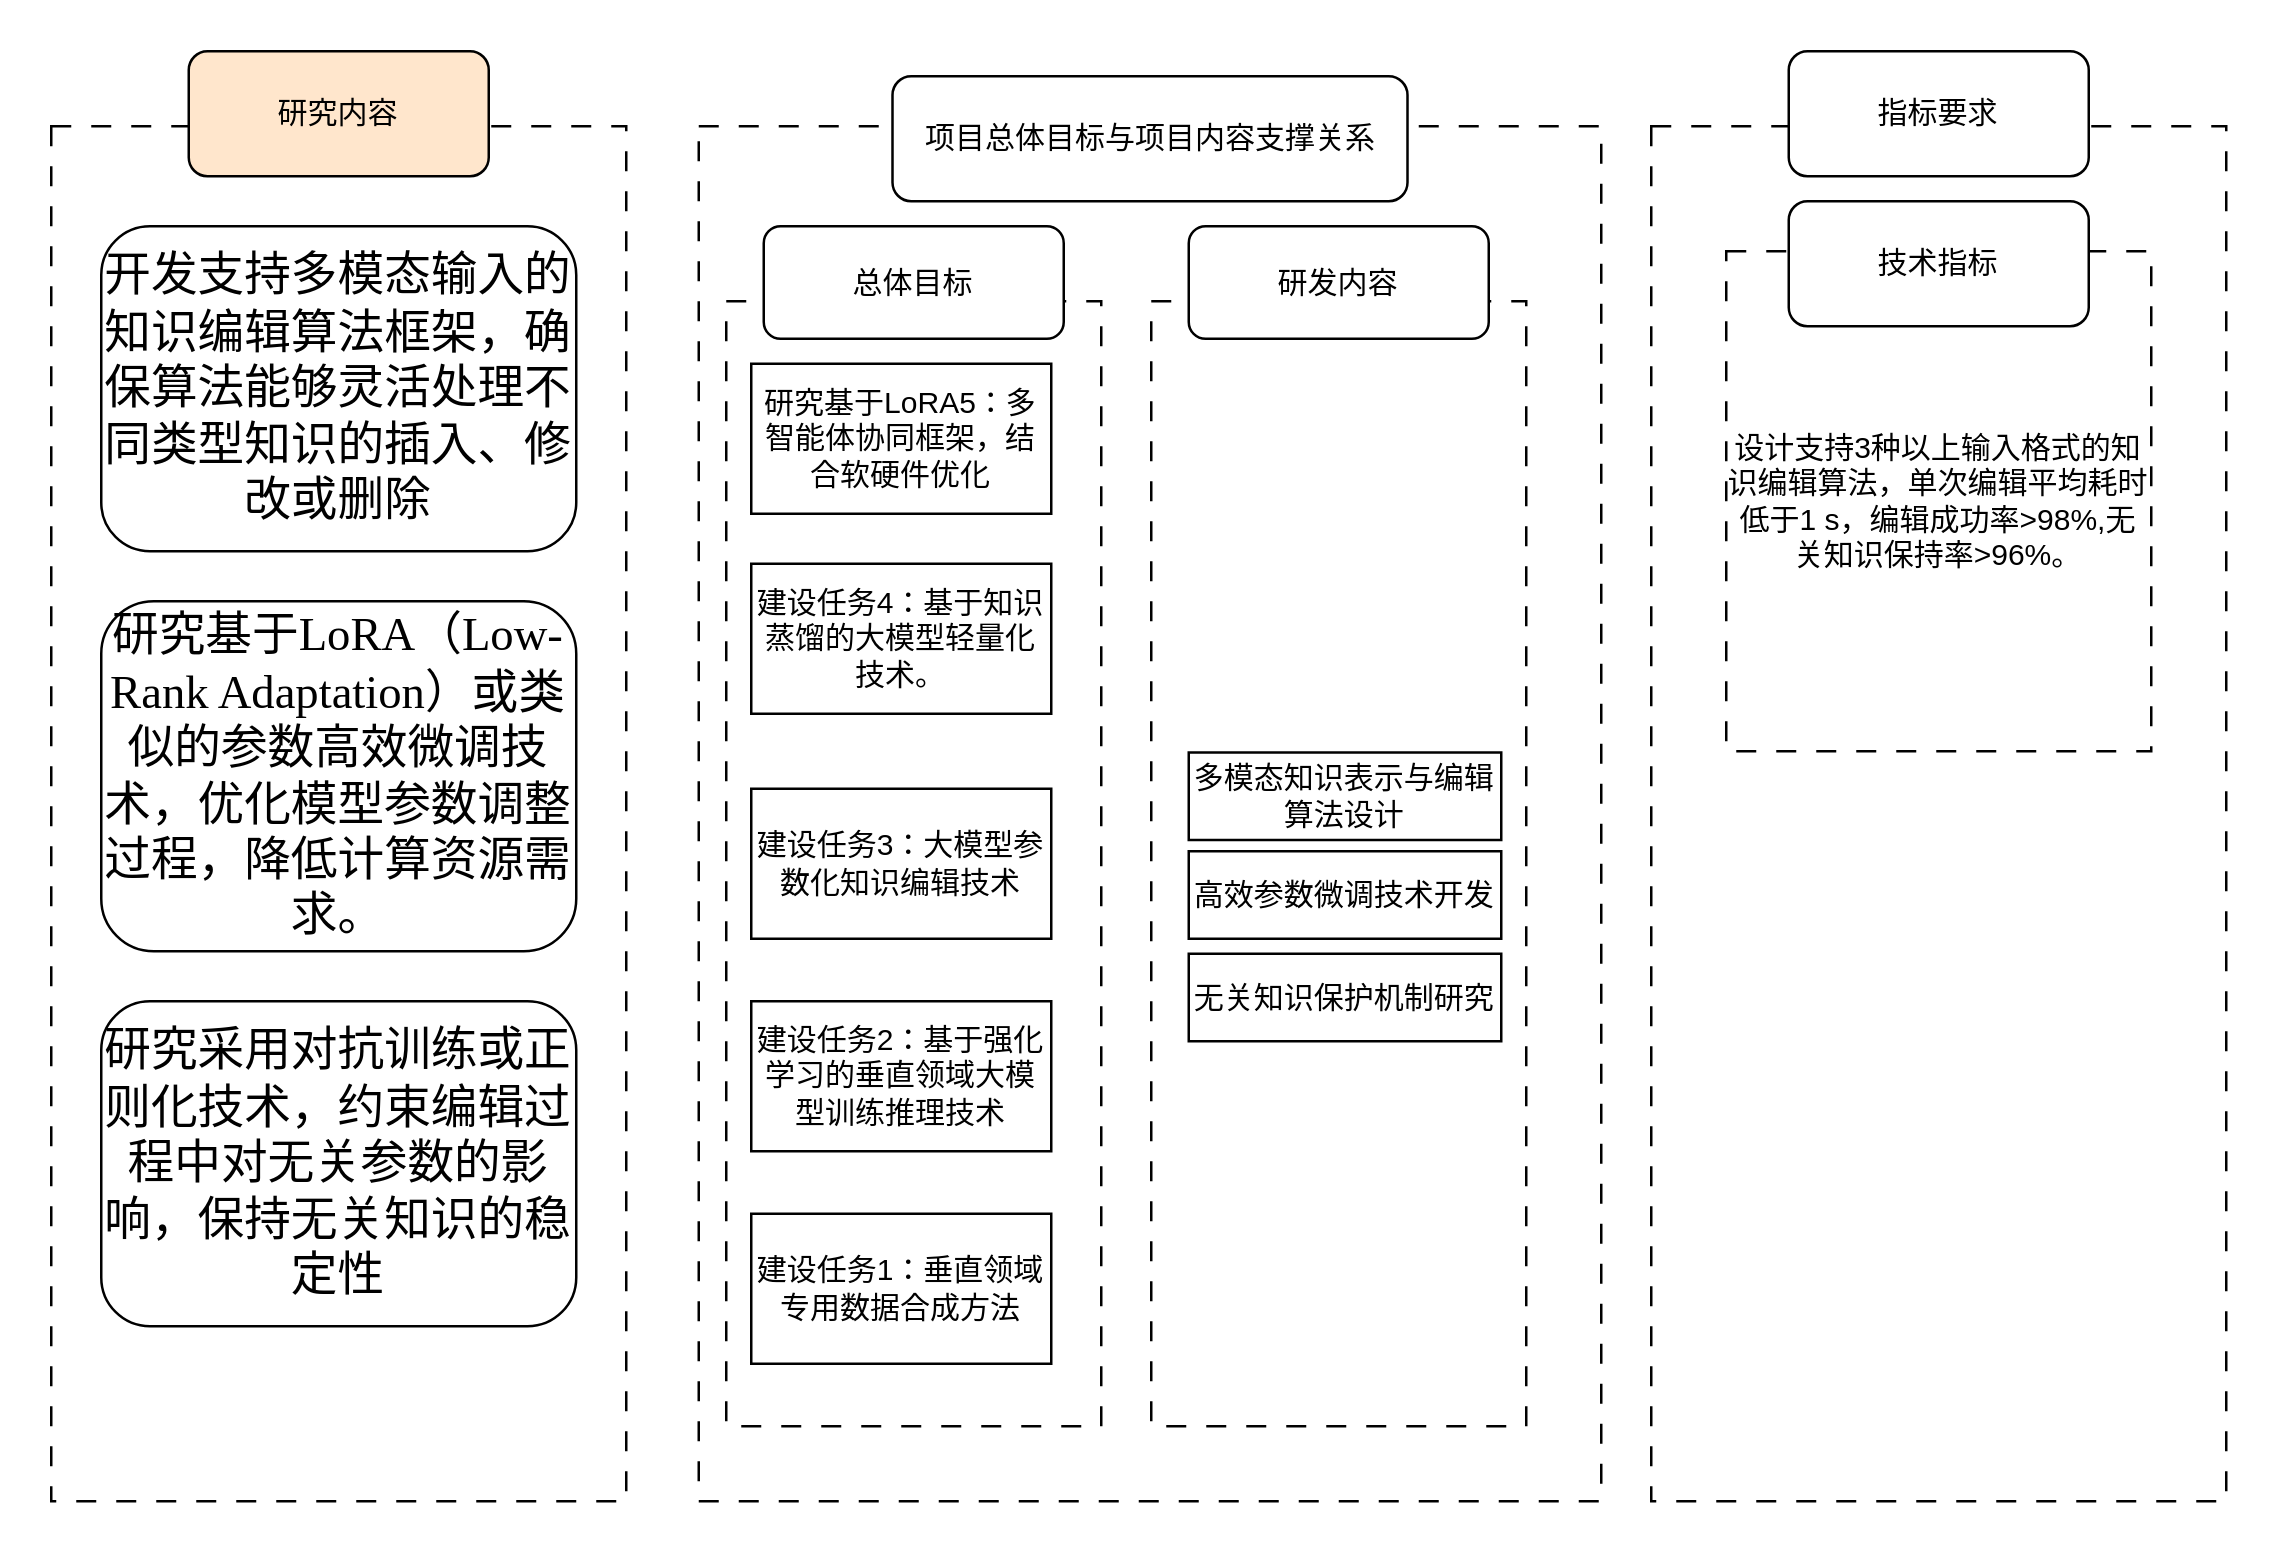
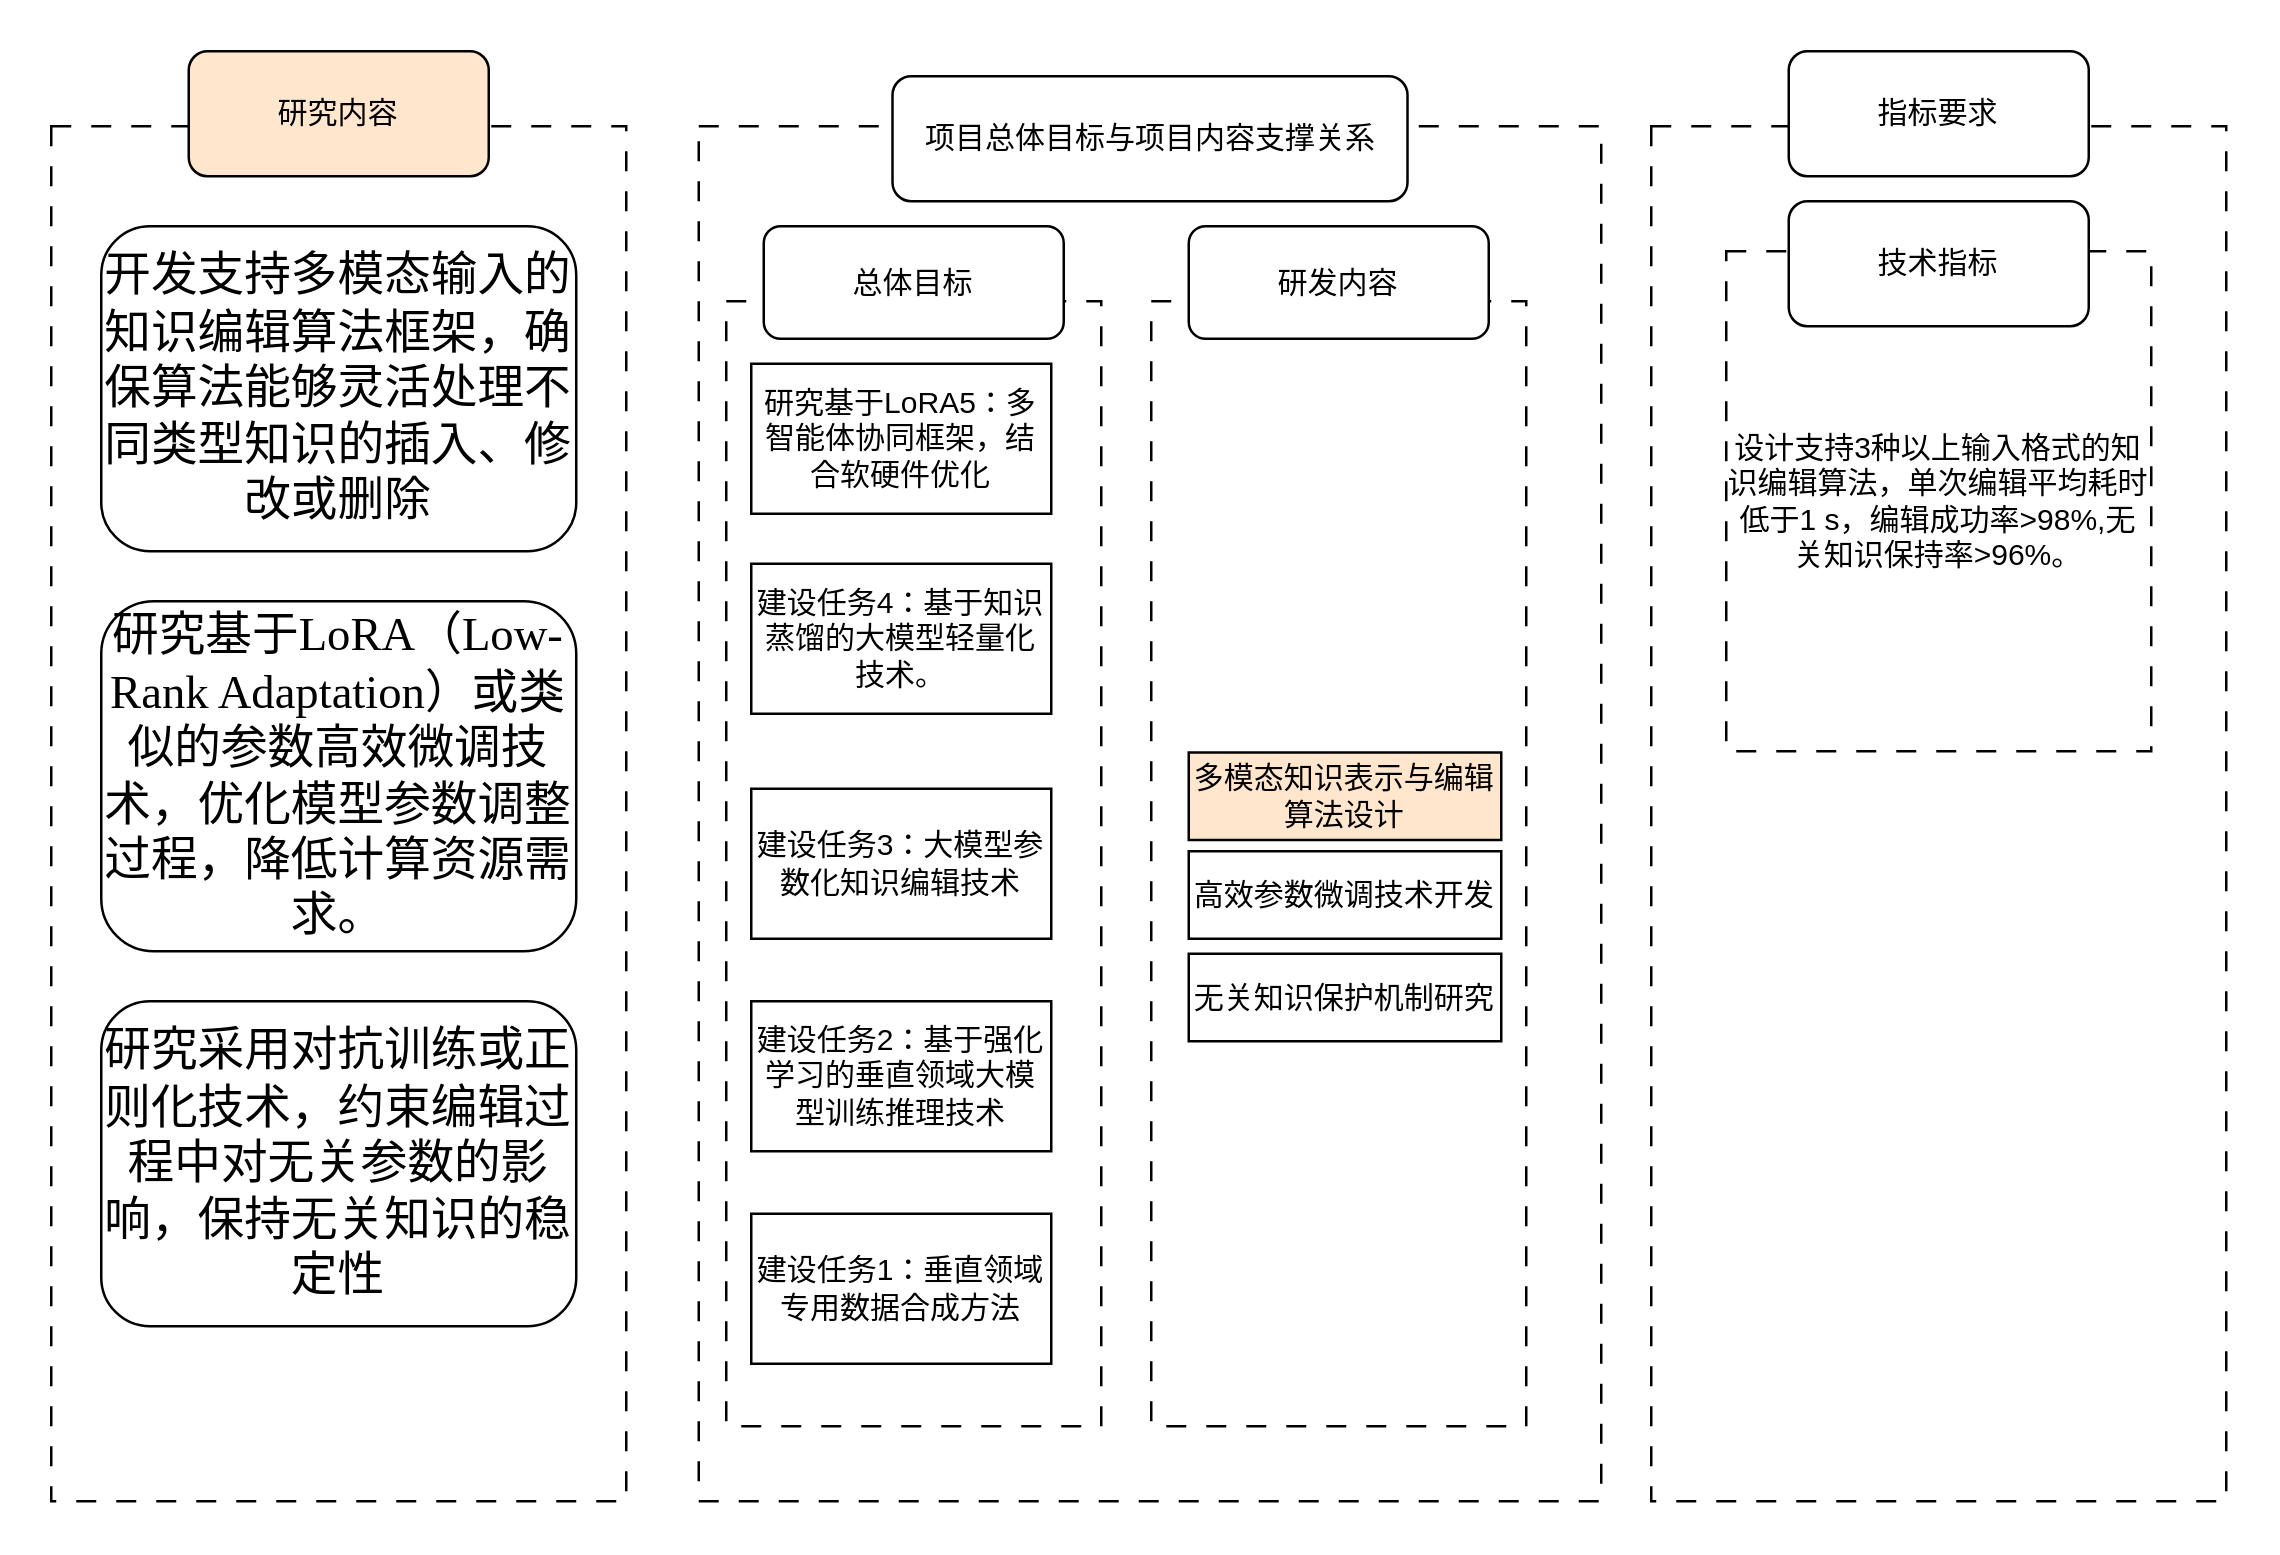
(1345, 796) -> (1345, 796)
